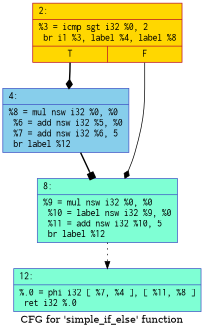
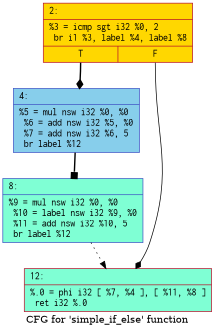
(63, 112) -> (74, 112)
(143, 118) -> (162, 164)
(107, 290) -> (118, 290)
